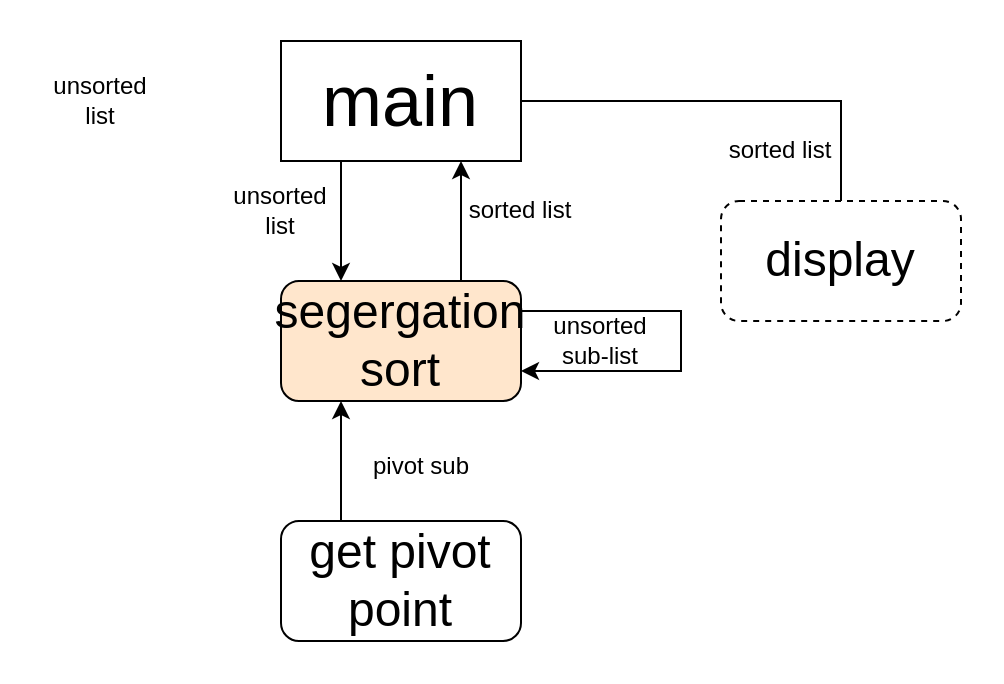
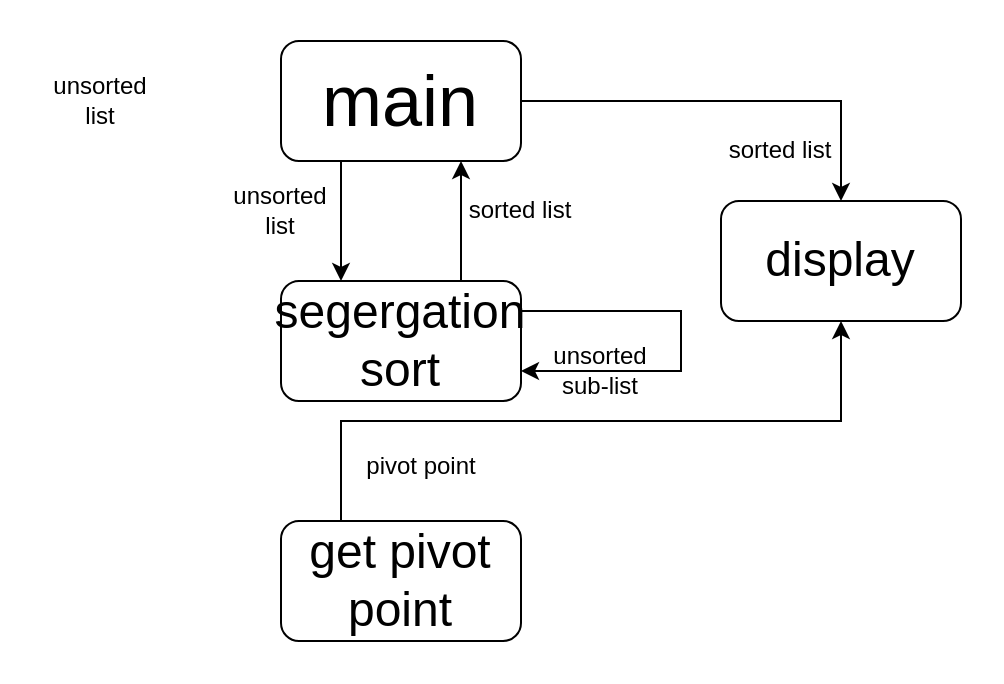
(401, 101) -> (401, 101)
(841, 192) -> (841, 186)
(841, 261) -> (841, 261)
(401, 341) -> (401, 341)
(601, 341) -> (601, 371)
(341, 419) -> (633, 421)
(422, 467) -> (422, 467)
